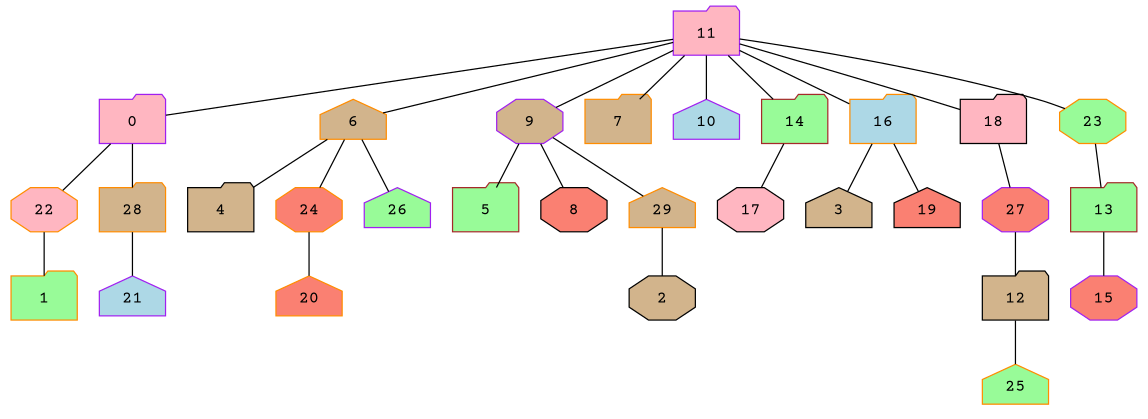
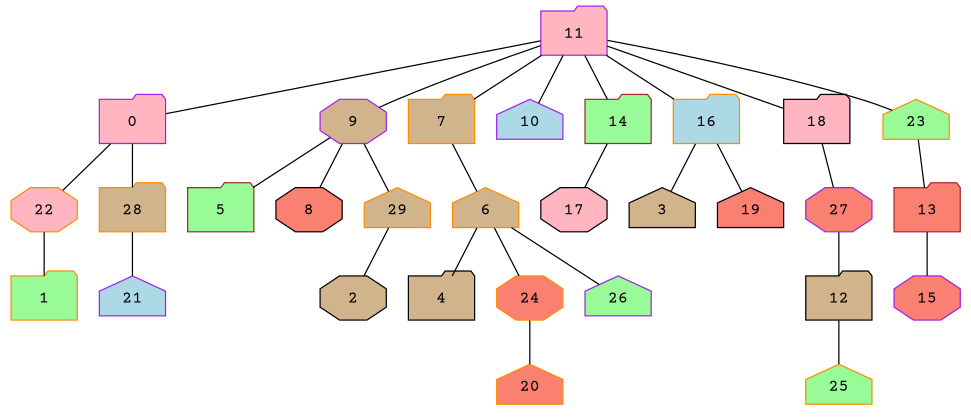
(528, 78) -> (465, 168)
(1093, 121) -> (916, 121)
(1104, 210) -> (927, 210)
